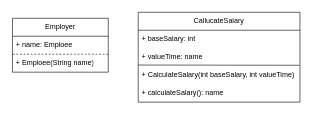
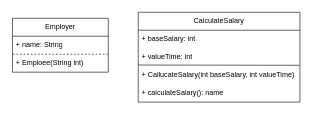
(219, 21) -> (219, 21)
(42, 45) -> (40, 45)
(171, 57) -> (169, 57)
(57, 63) -> (54, 63)
(220, 75) -> (220, 75)
